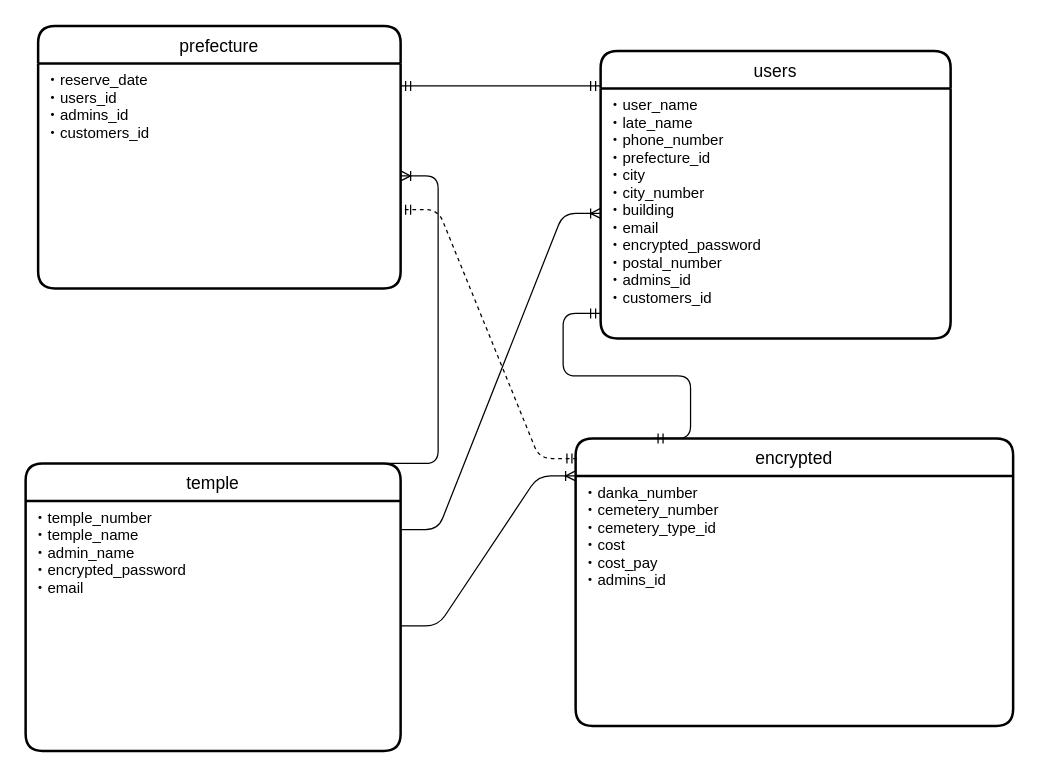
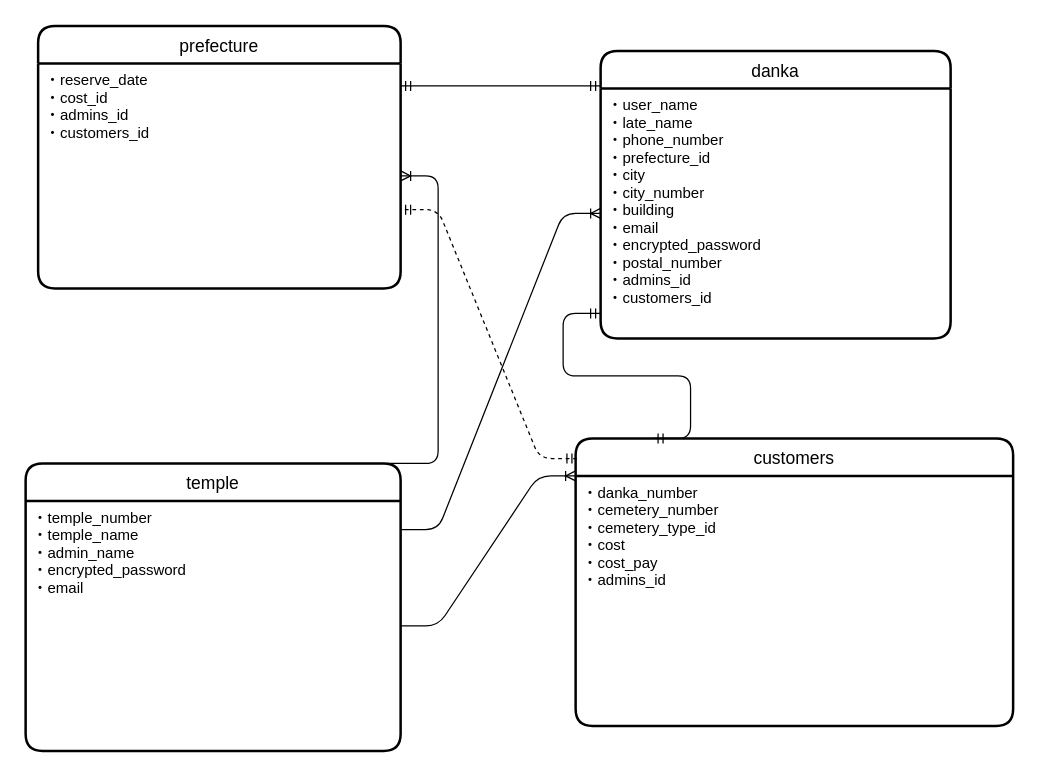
(775, 70) -> (775, 70)
(103, 80) -> (103, 80)
(794, 458) -> (794, 458)
